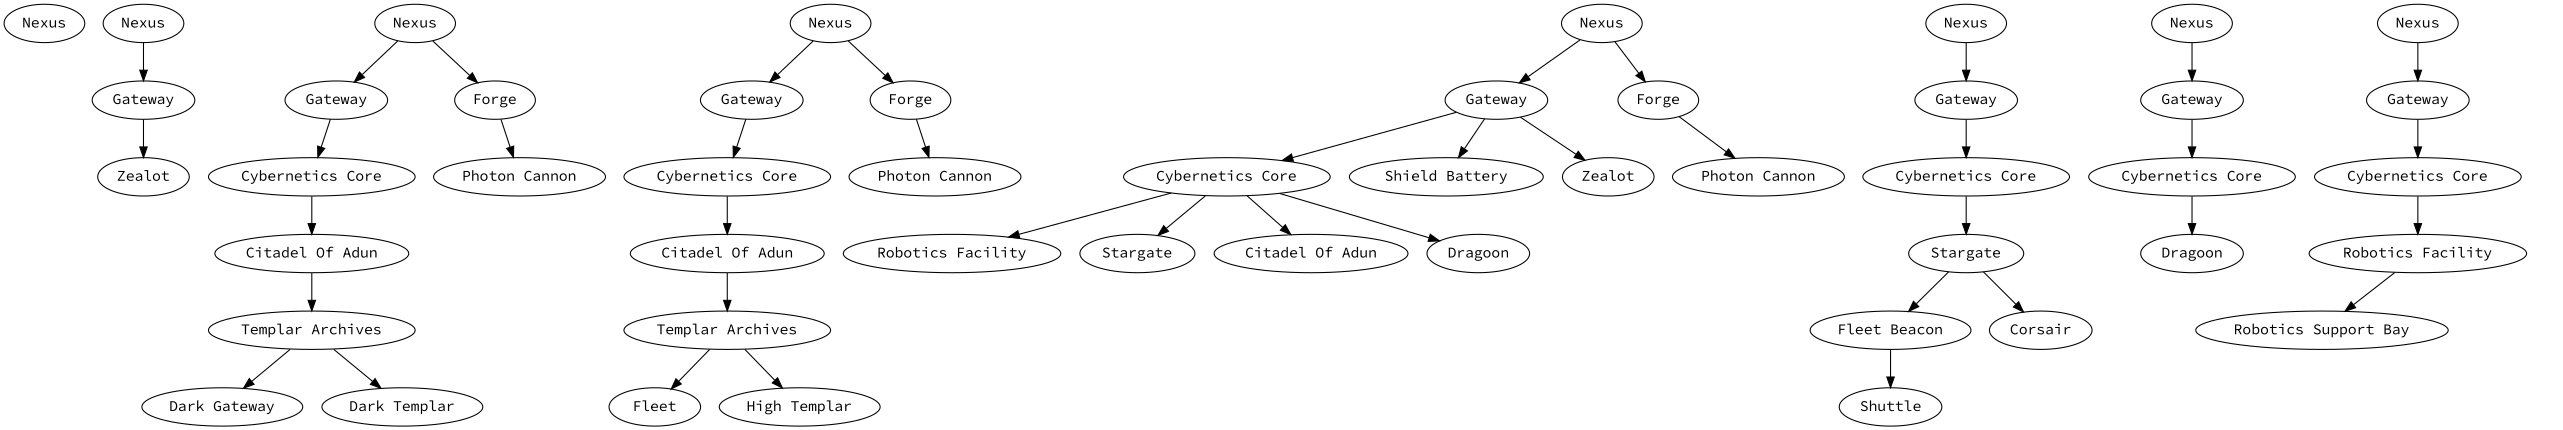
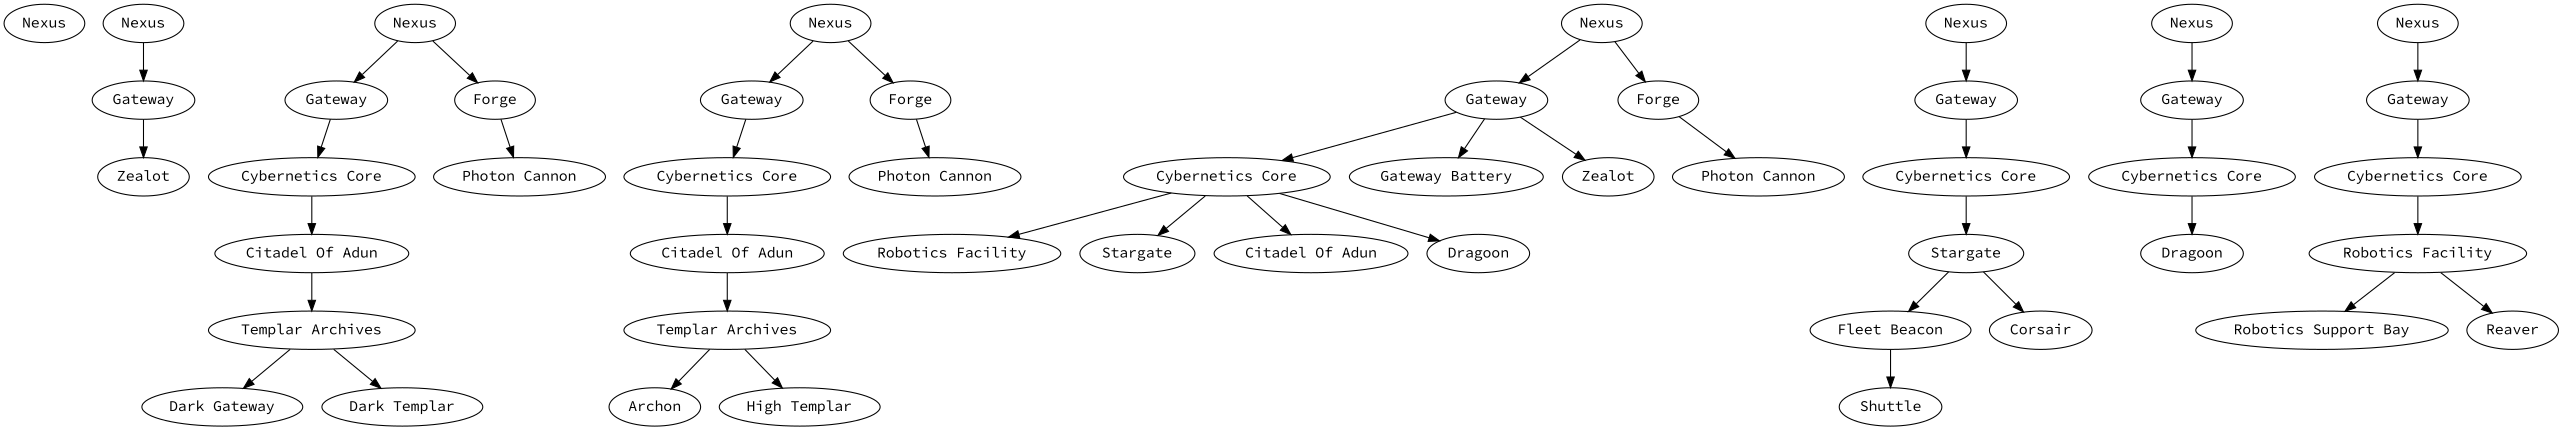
(1446, 177) -> (1446, 177)
none -> (2513, 330)
(655, 407) -> (655, 407)
